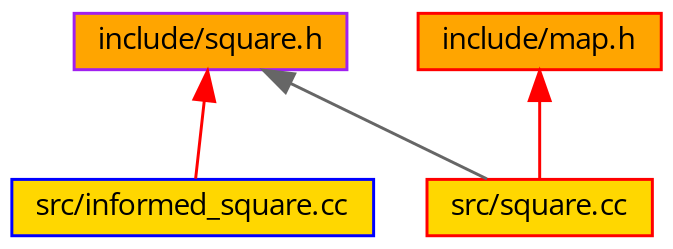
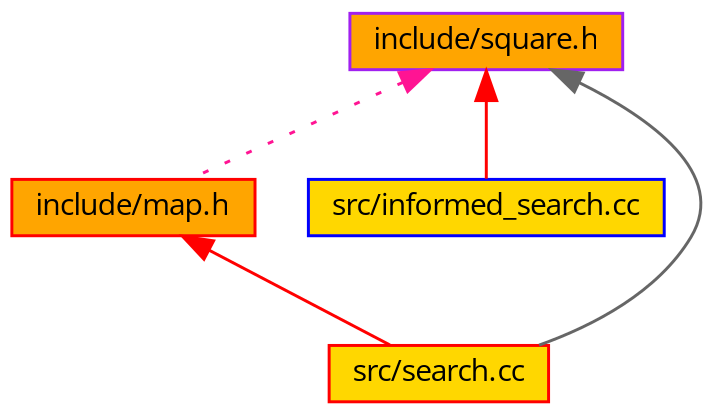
none -> (296, 131)
(193, 208) -> (486, 208)
(540, 208) -> (439, 374)
